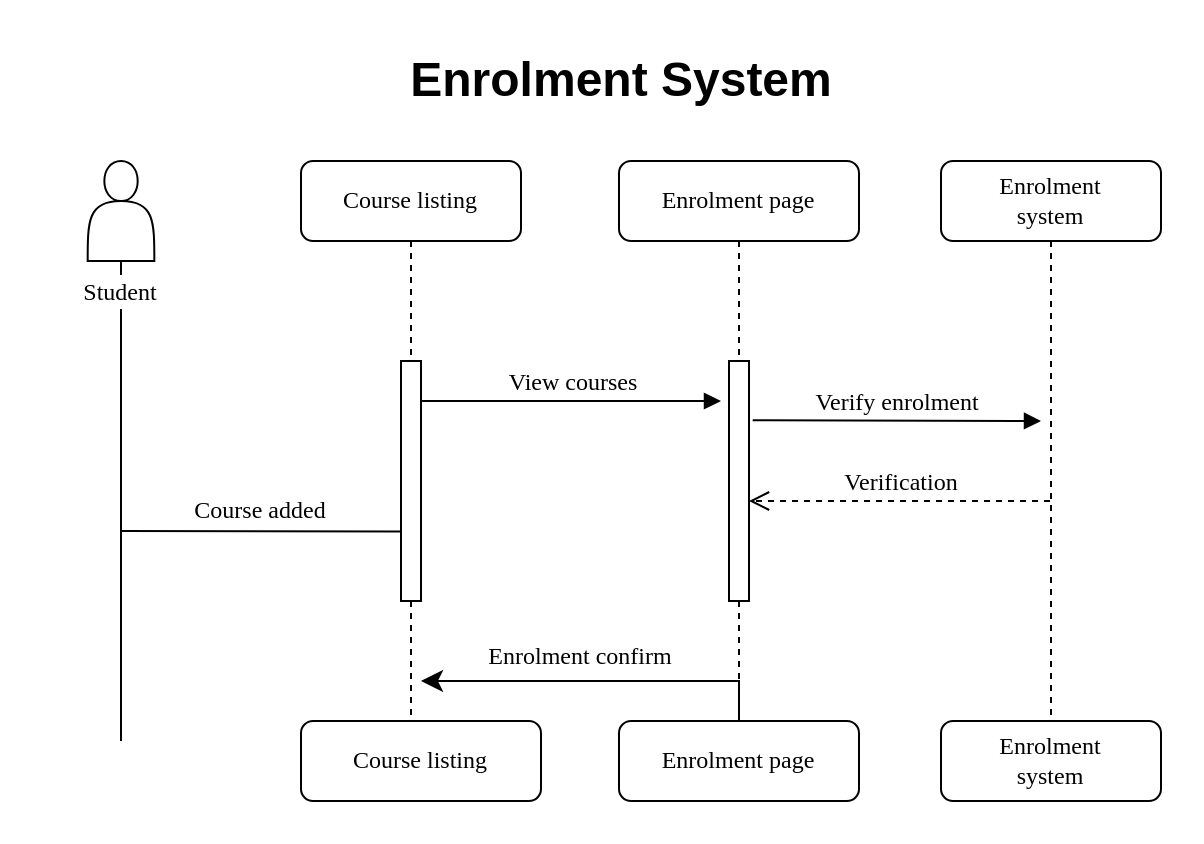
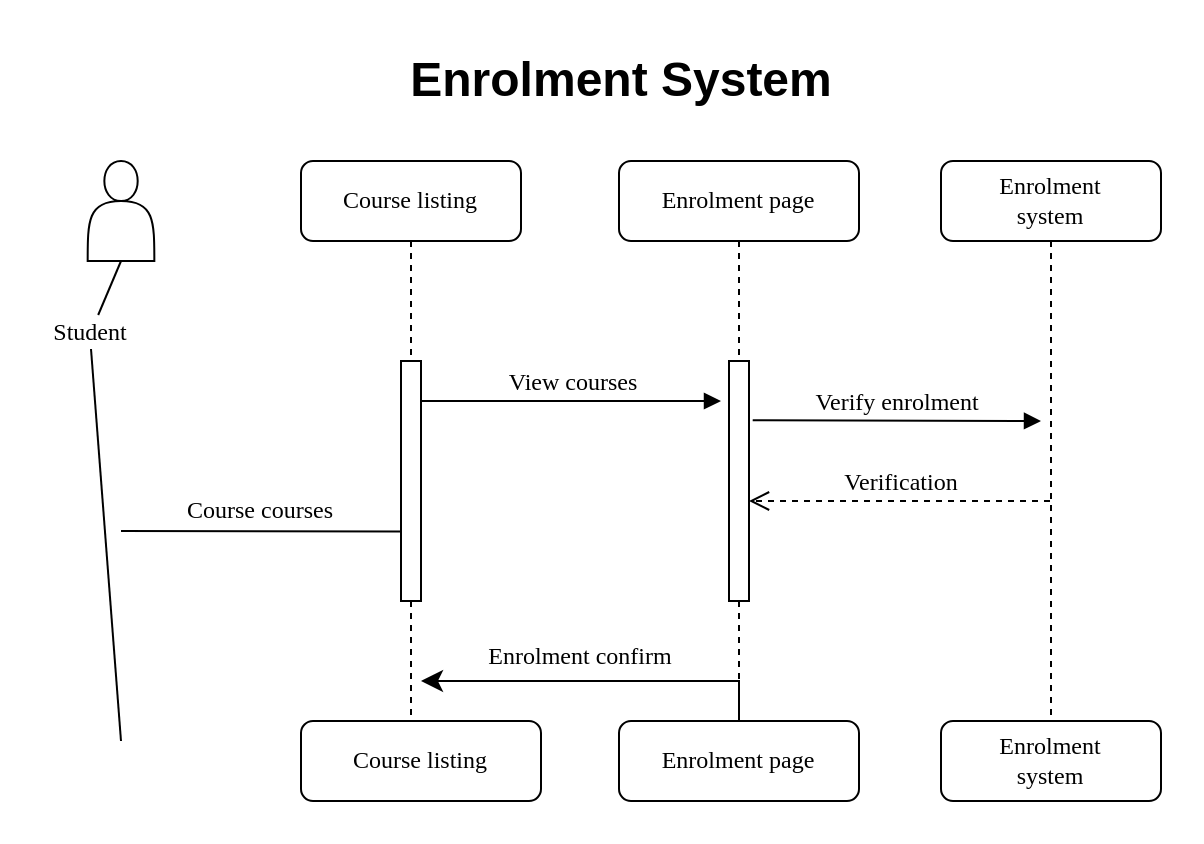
(121, 292) -> (91, 332)
(261, 511) -> (261, 511)
